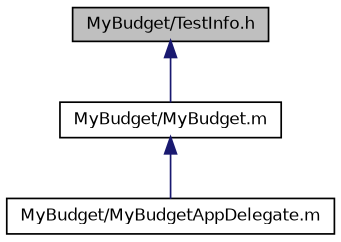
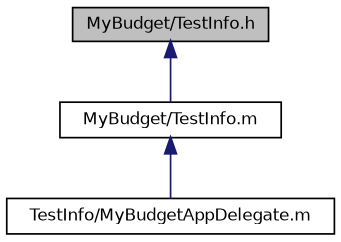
(171, 120) -> (171, 120)
(171, 216) -> (171, 216)
